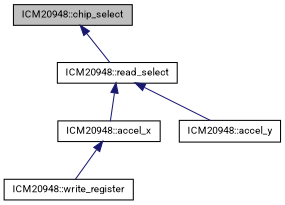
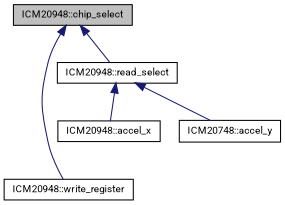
(230, 131) -> (230, 131)
(86, 165) -> (42, 107)
